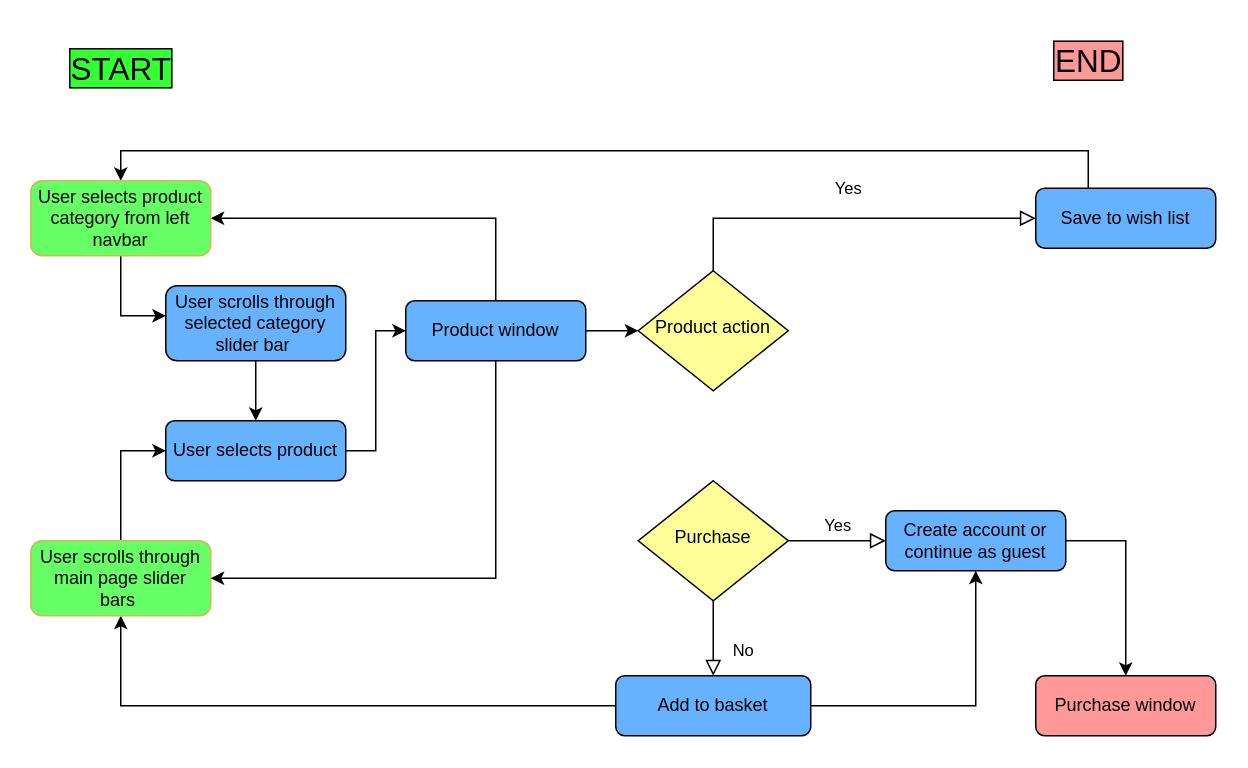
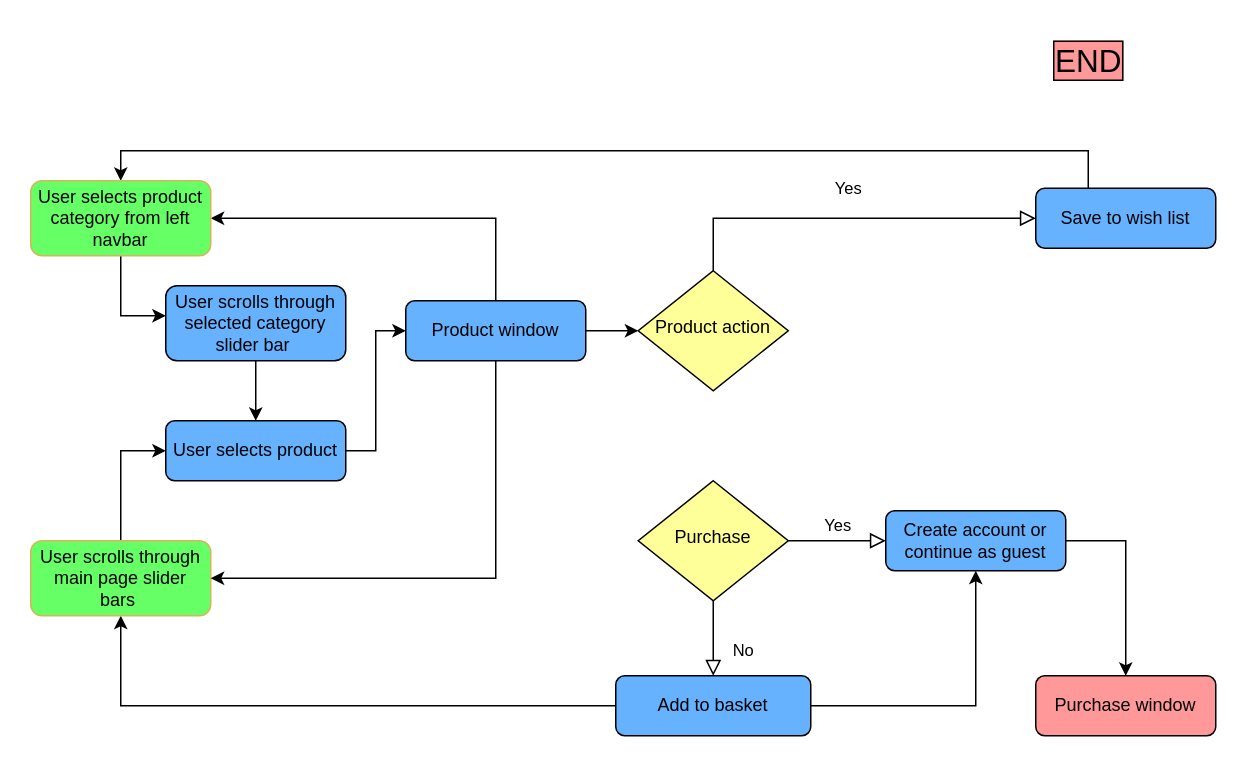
(121, 68) -> none
